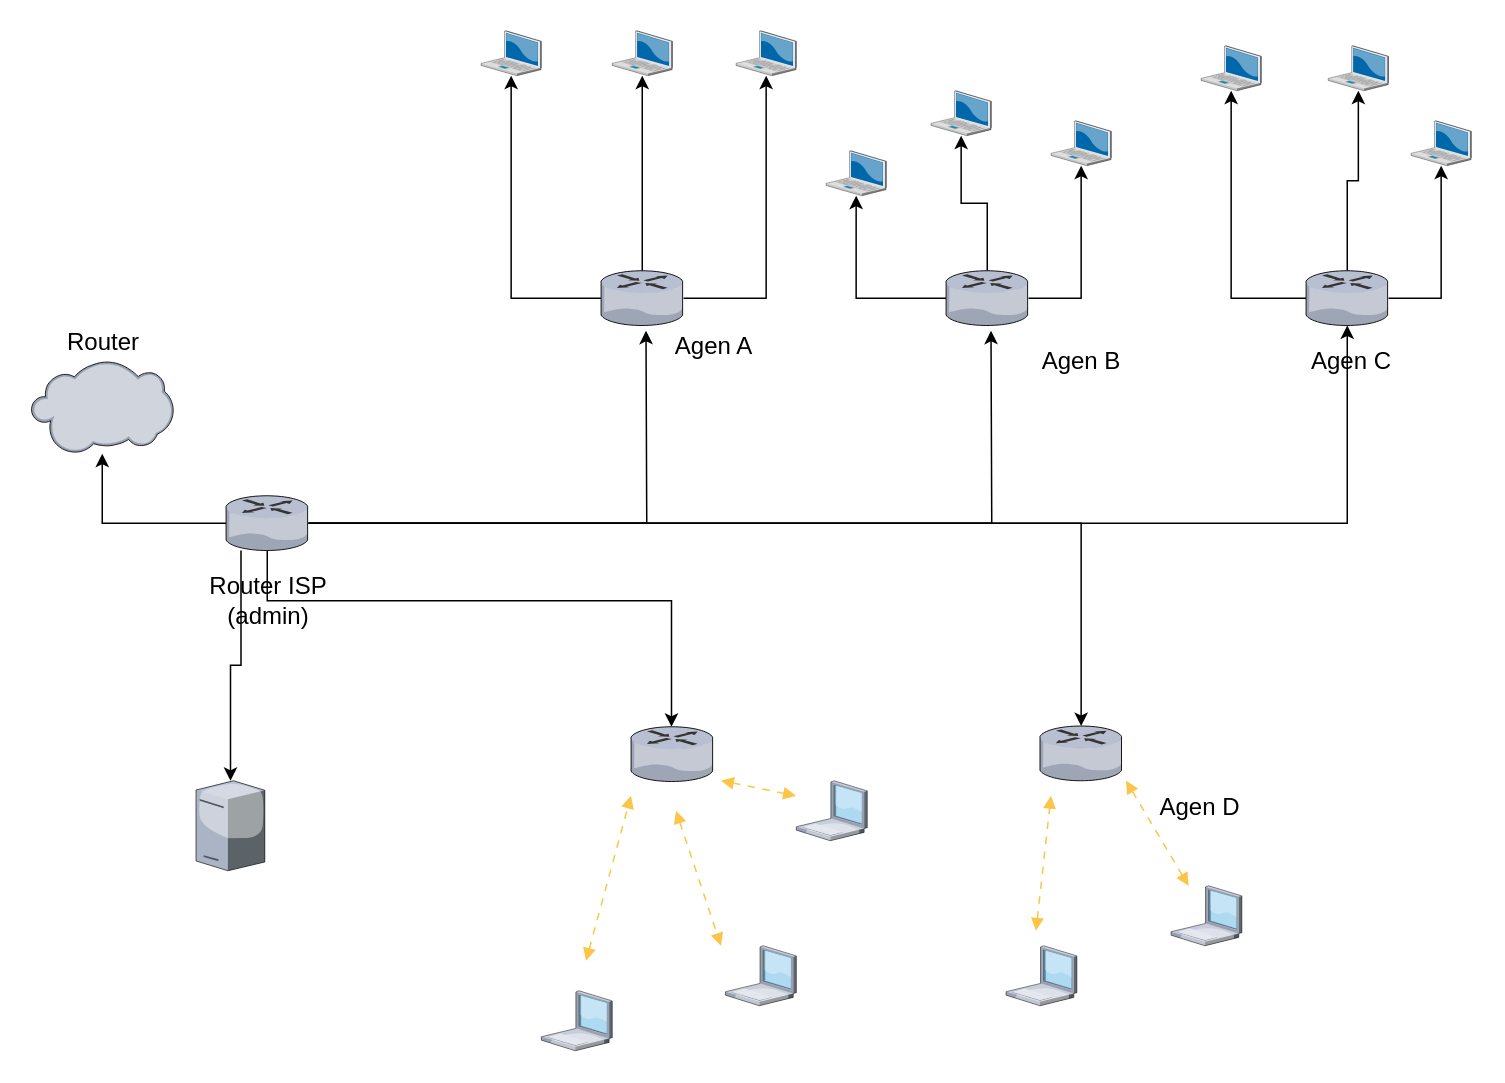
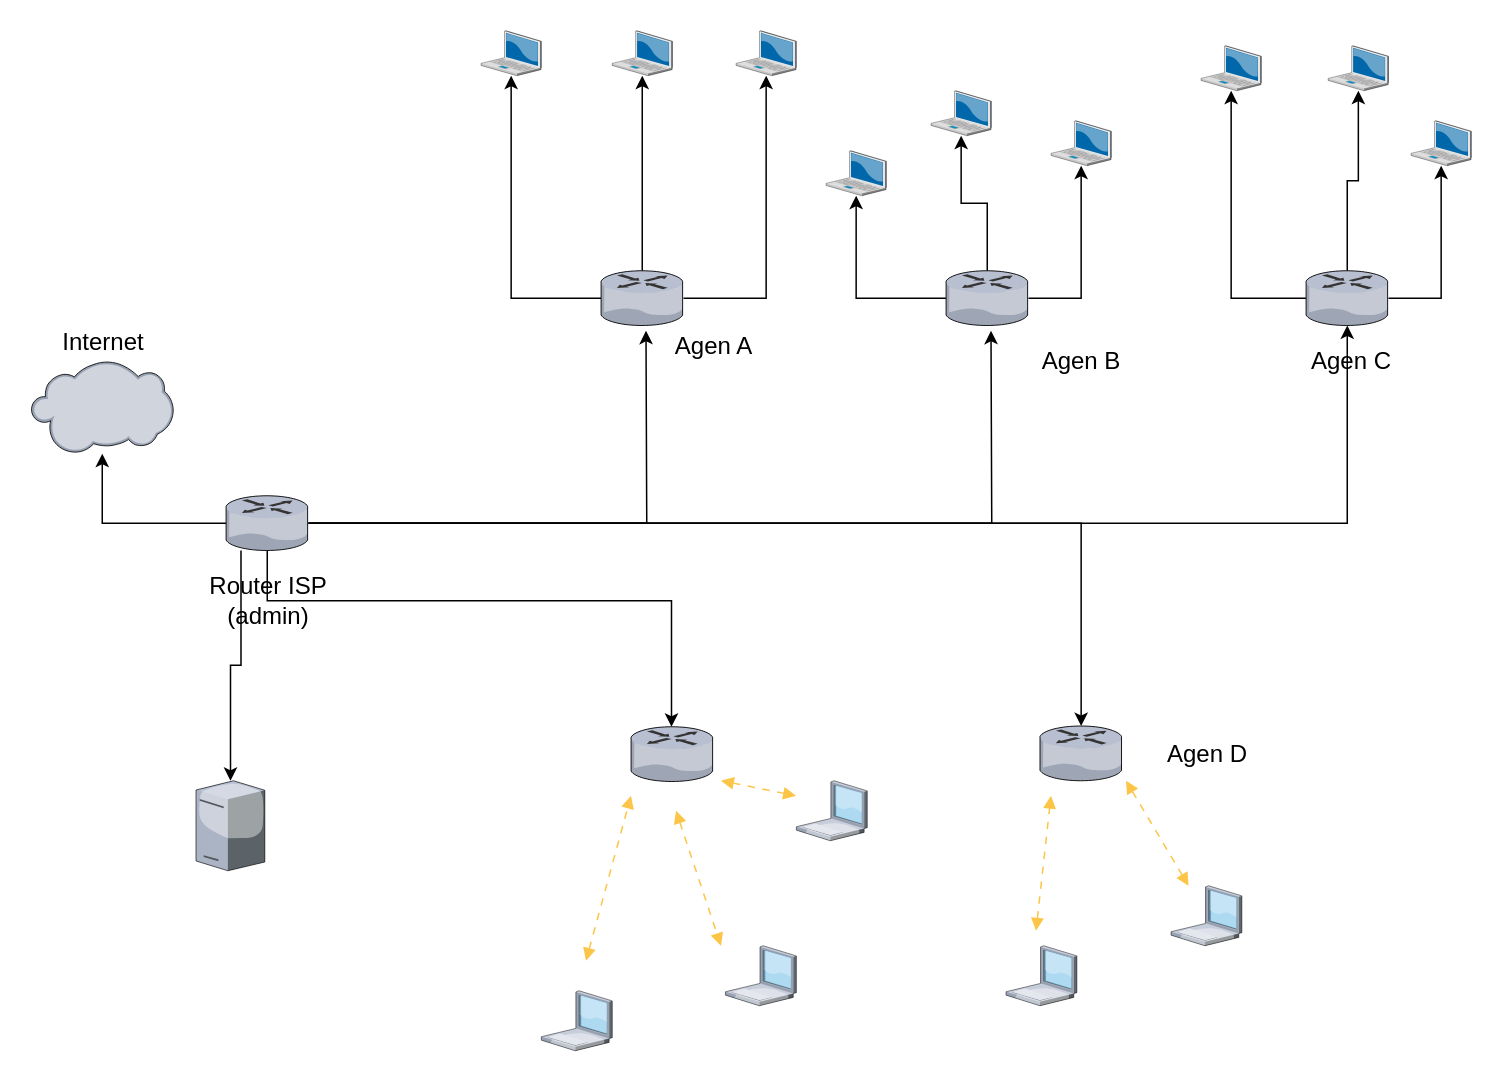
(104, 341) -> (104, 341)
(1199, 806) -> (1206, 753)
